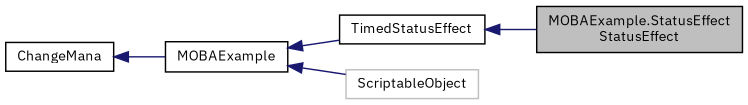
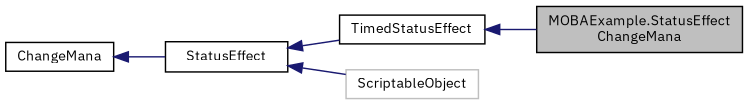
(640, 29) -> (640, 29)
(227, 57) -> (227, 57)
